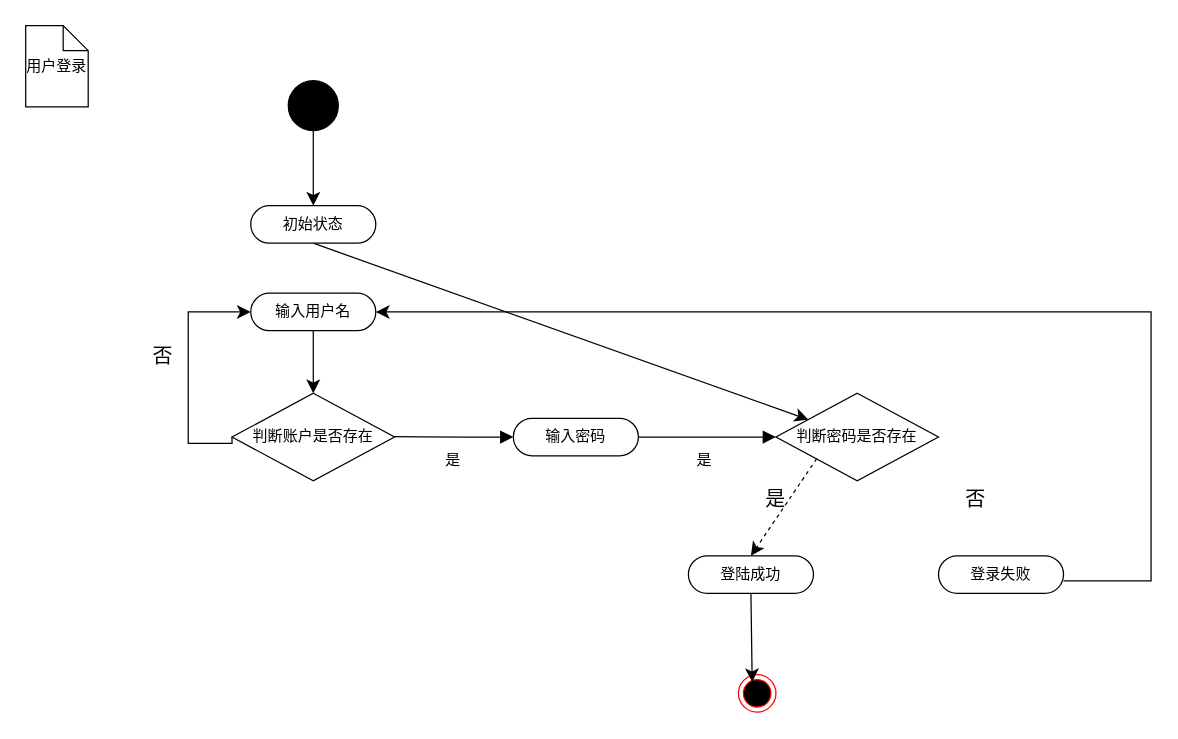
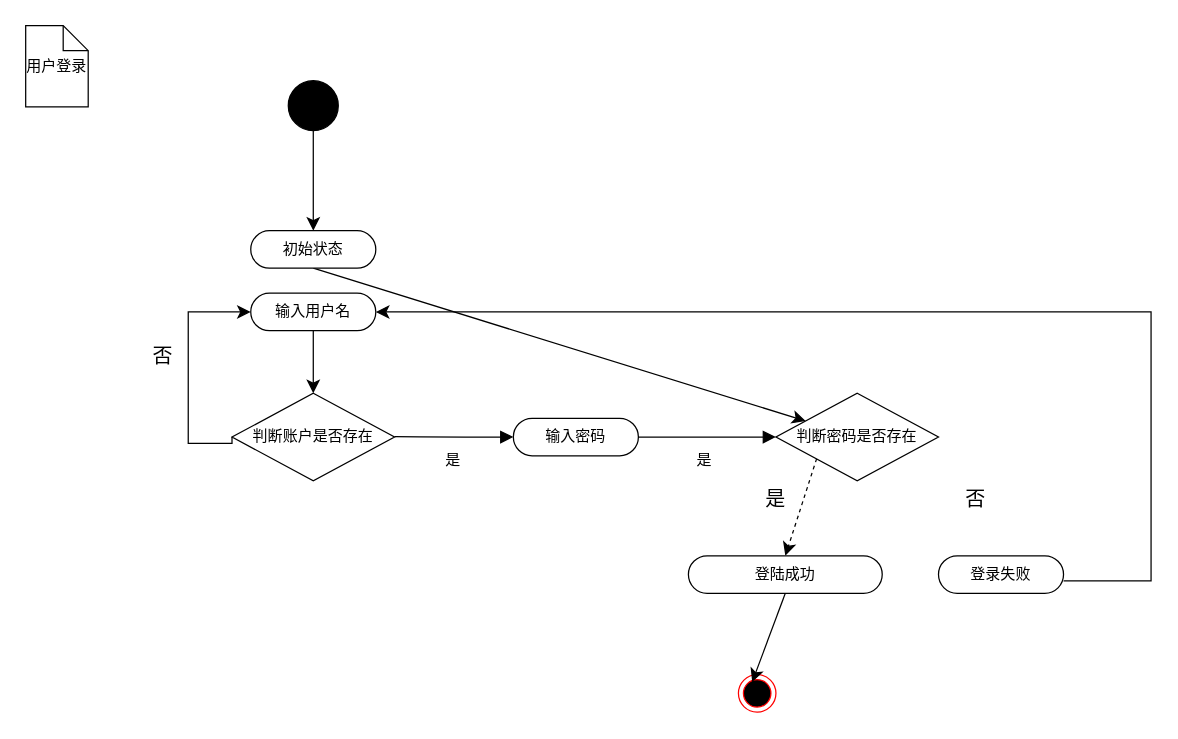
(313, 224) -> (313, 249)
(751, 574) -> (785, 574)
